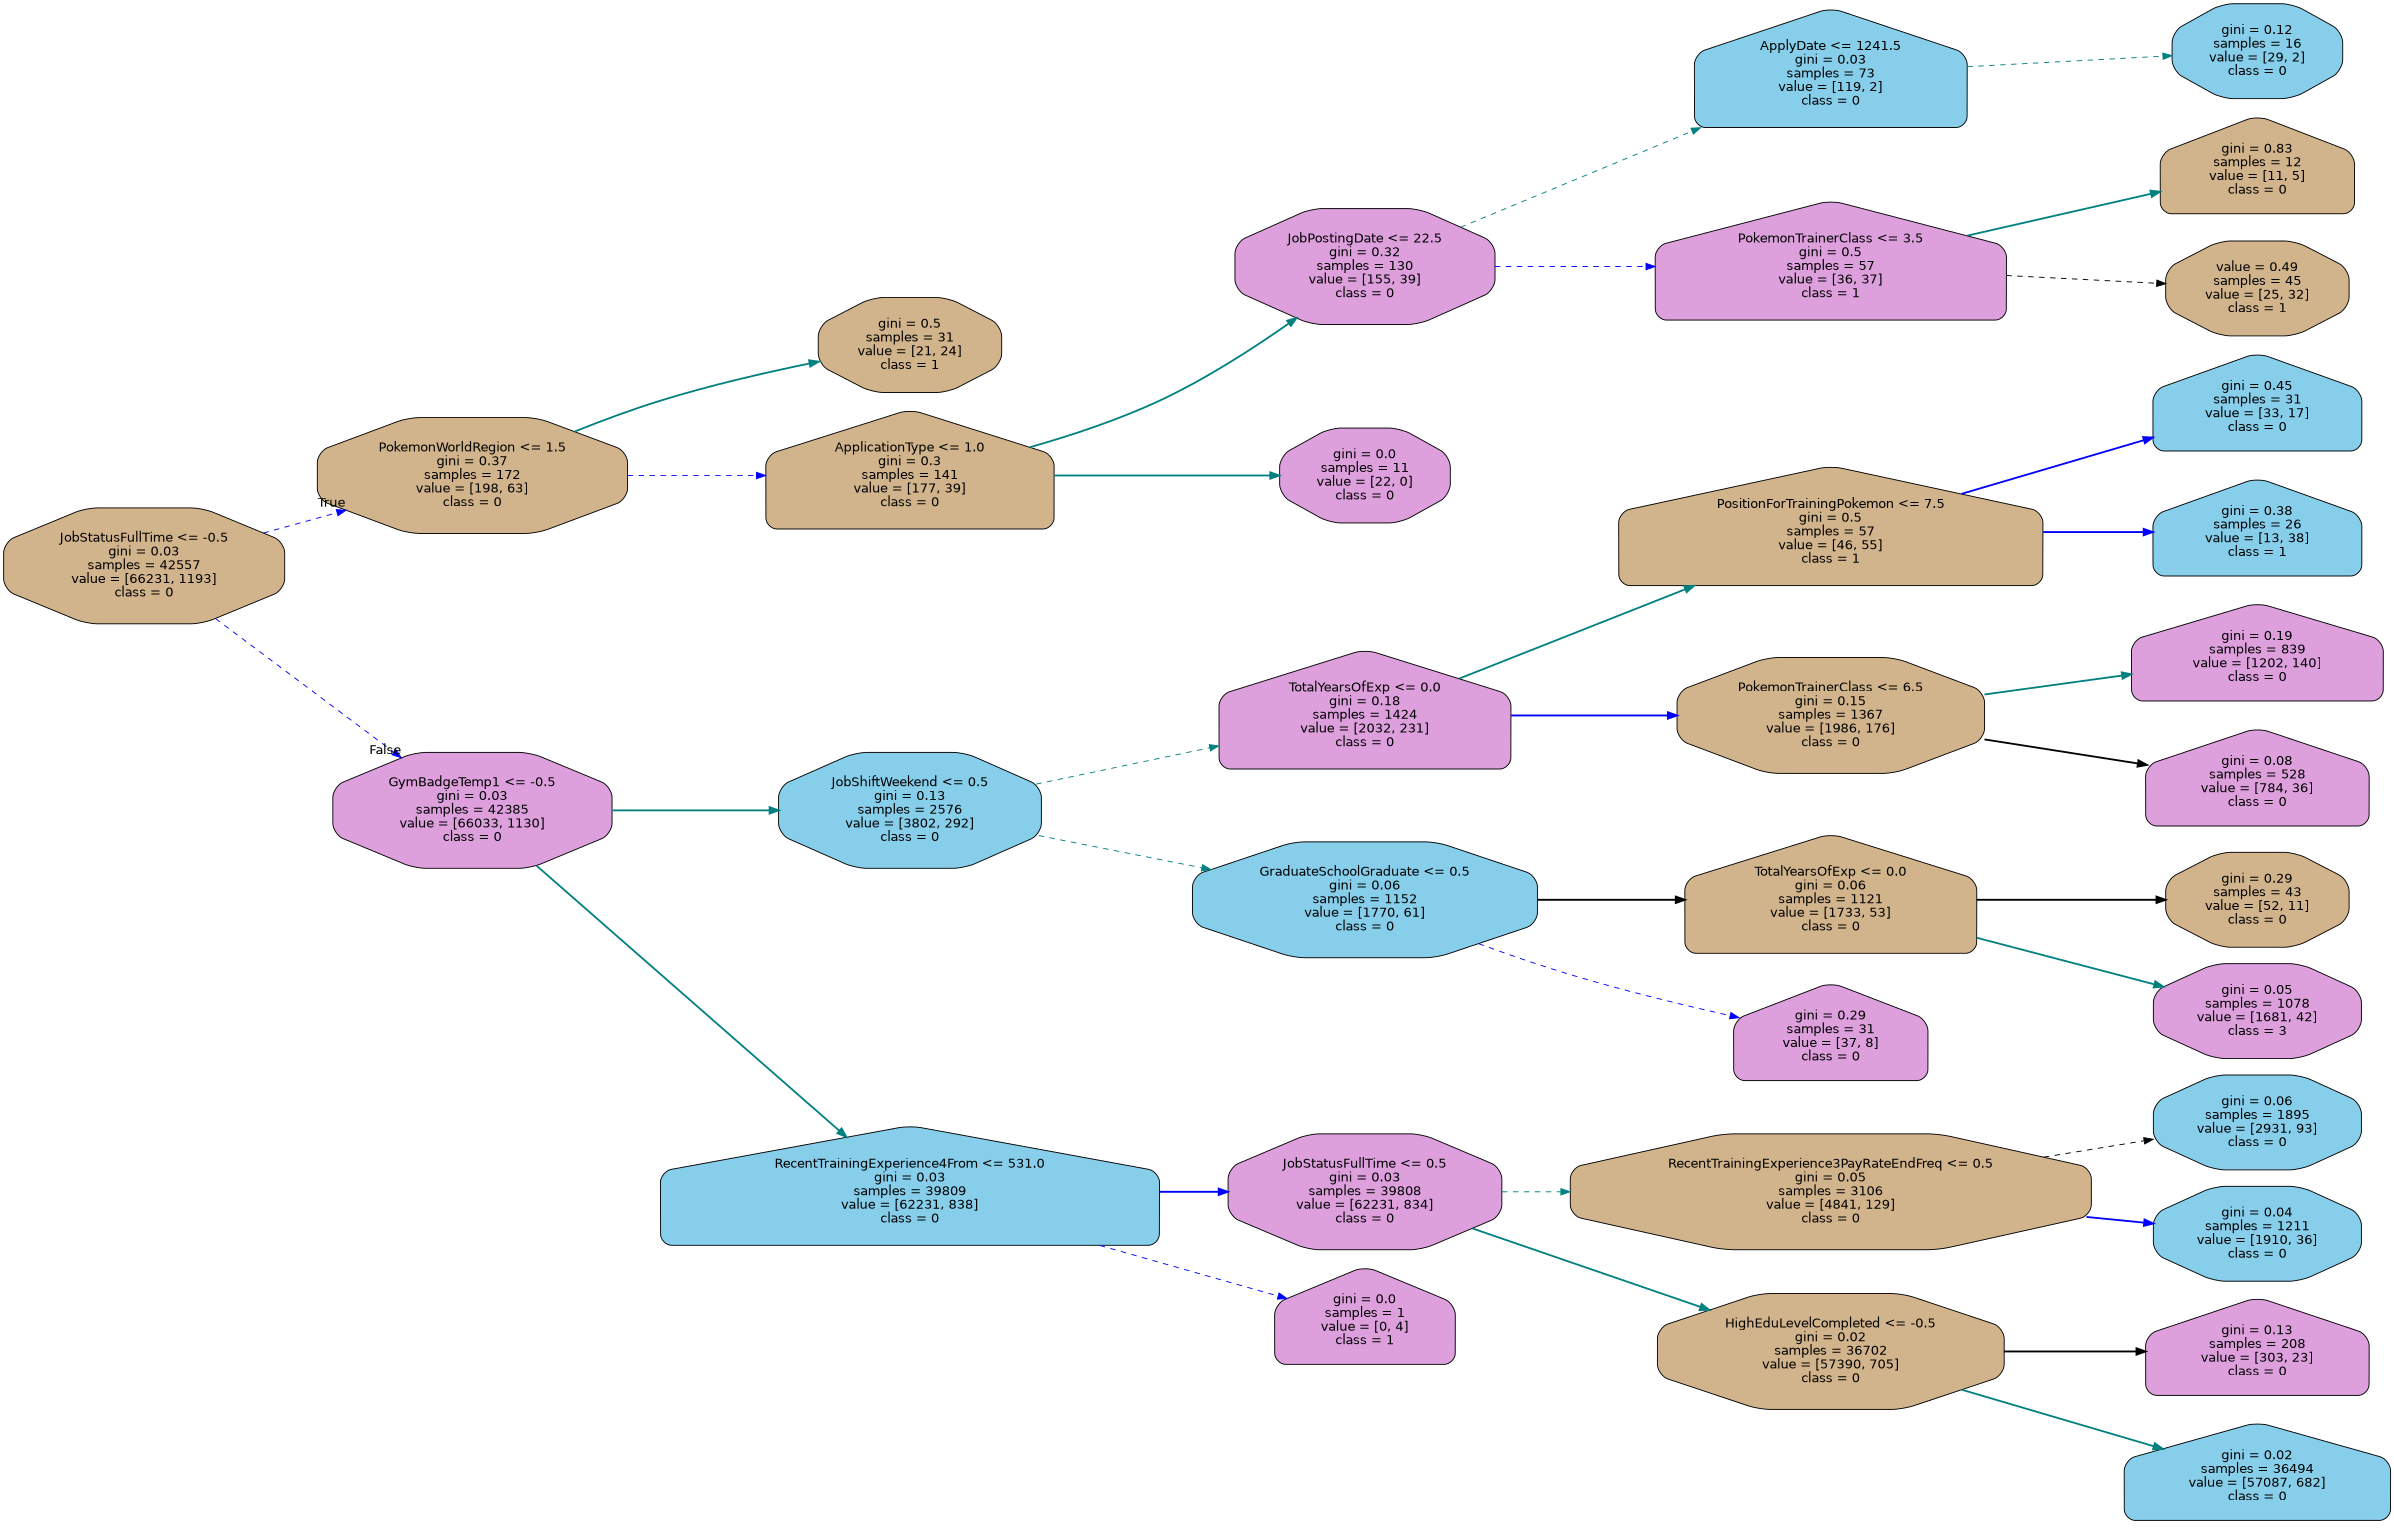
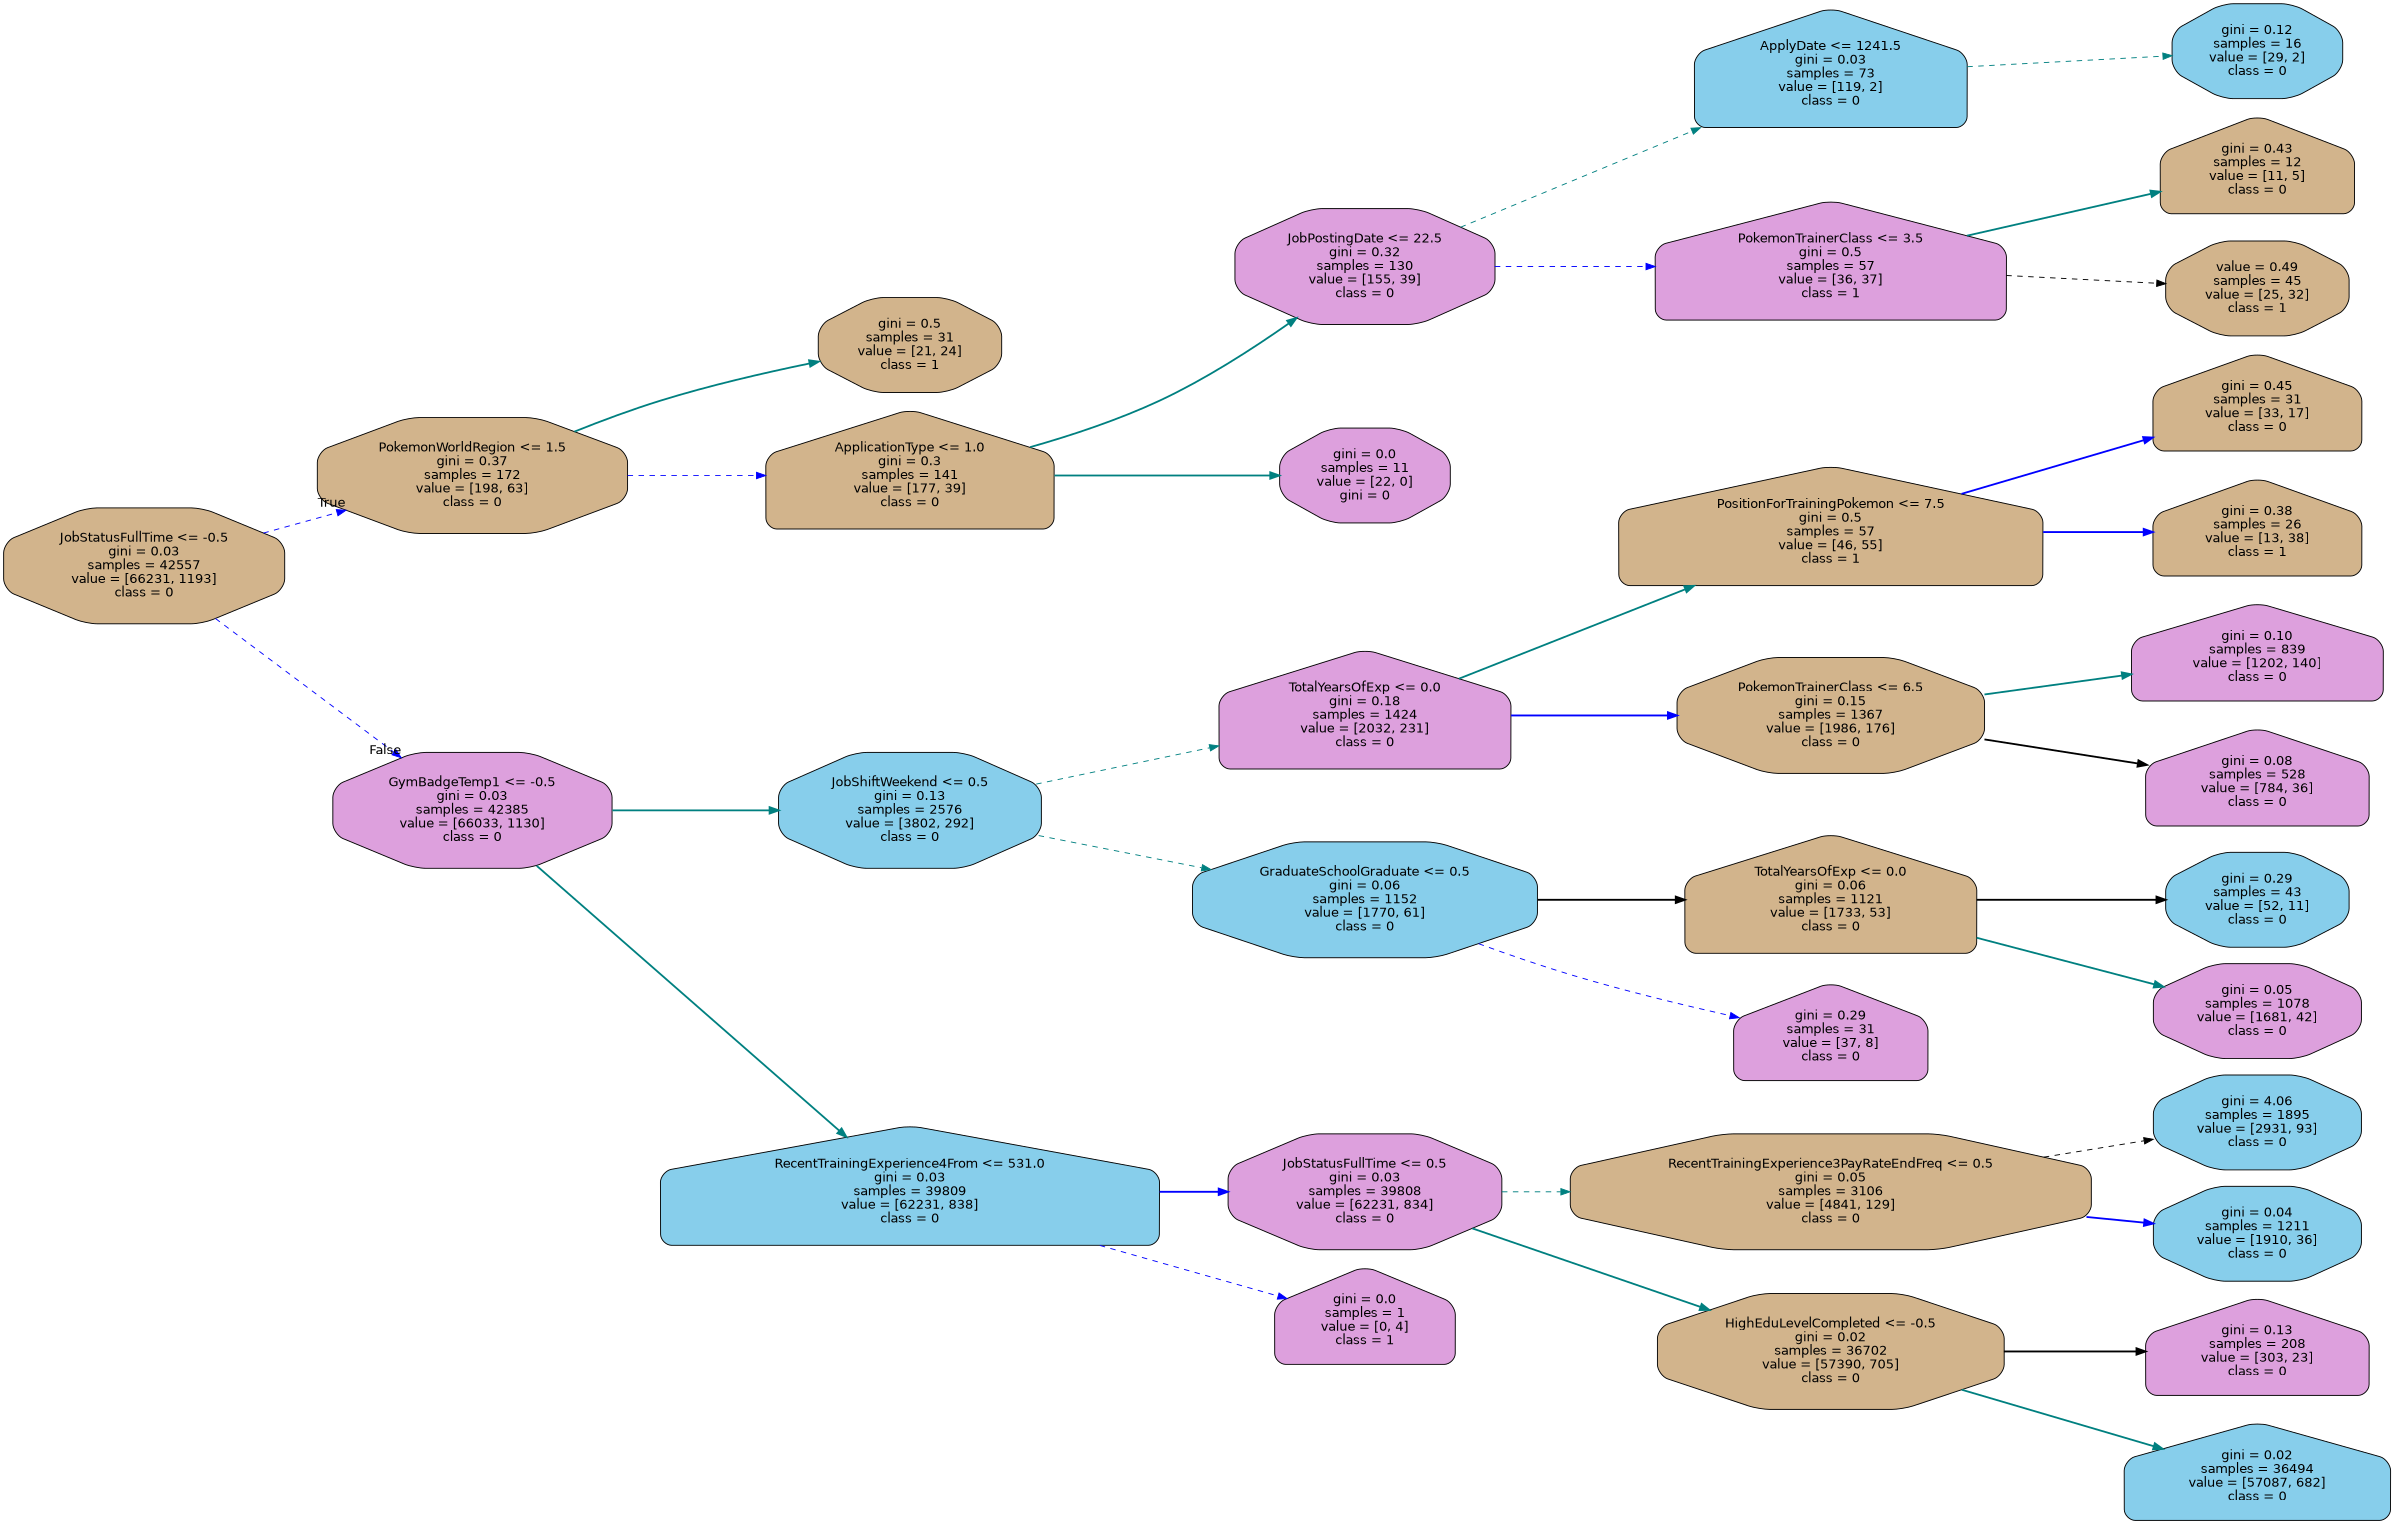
(2257, 170) -> (2257, 170)
(2257, 407) -> (2257, 407)
(1365, 476) -> (1365, 476)
(2257, 532) -> (2257, 532)
(2257, 657) -> (2257, 657)
(2257, 900) -> (2257, 900)
(2257, 1011) -> (2257, 1011)
(2257, 1122) -> (2257, 1122)
